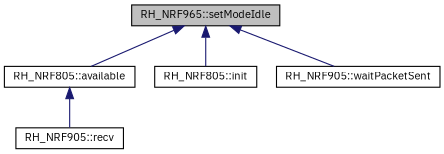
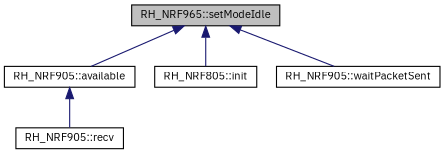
(70, 77) -> (70, 77)
